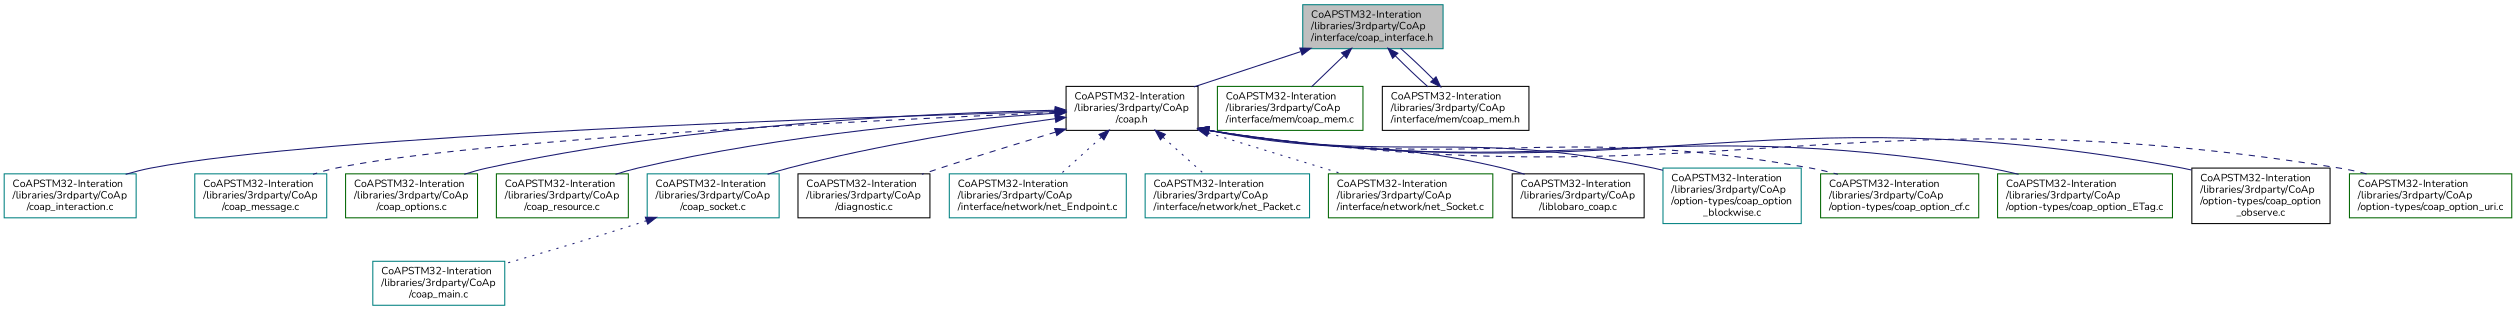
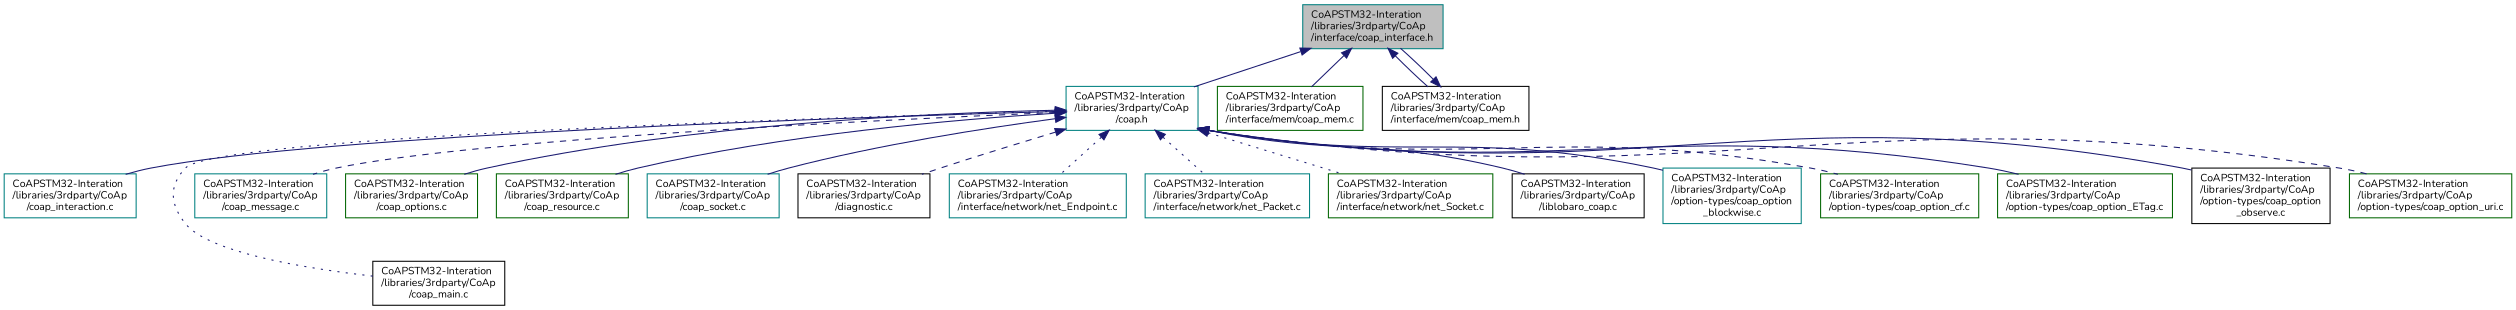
(1132, 108) -> (1132, 108)
(576, 243) -> (490, 134)
(439, 283) -> (439, 283)
